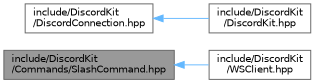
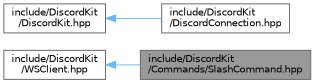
(186, 18) -> (139, 18)
(197, 65) -> (128, 65)
